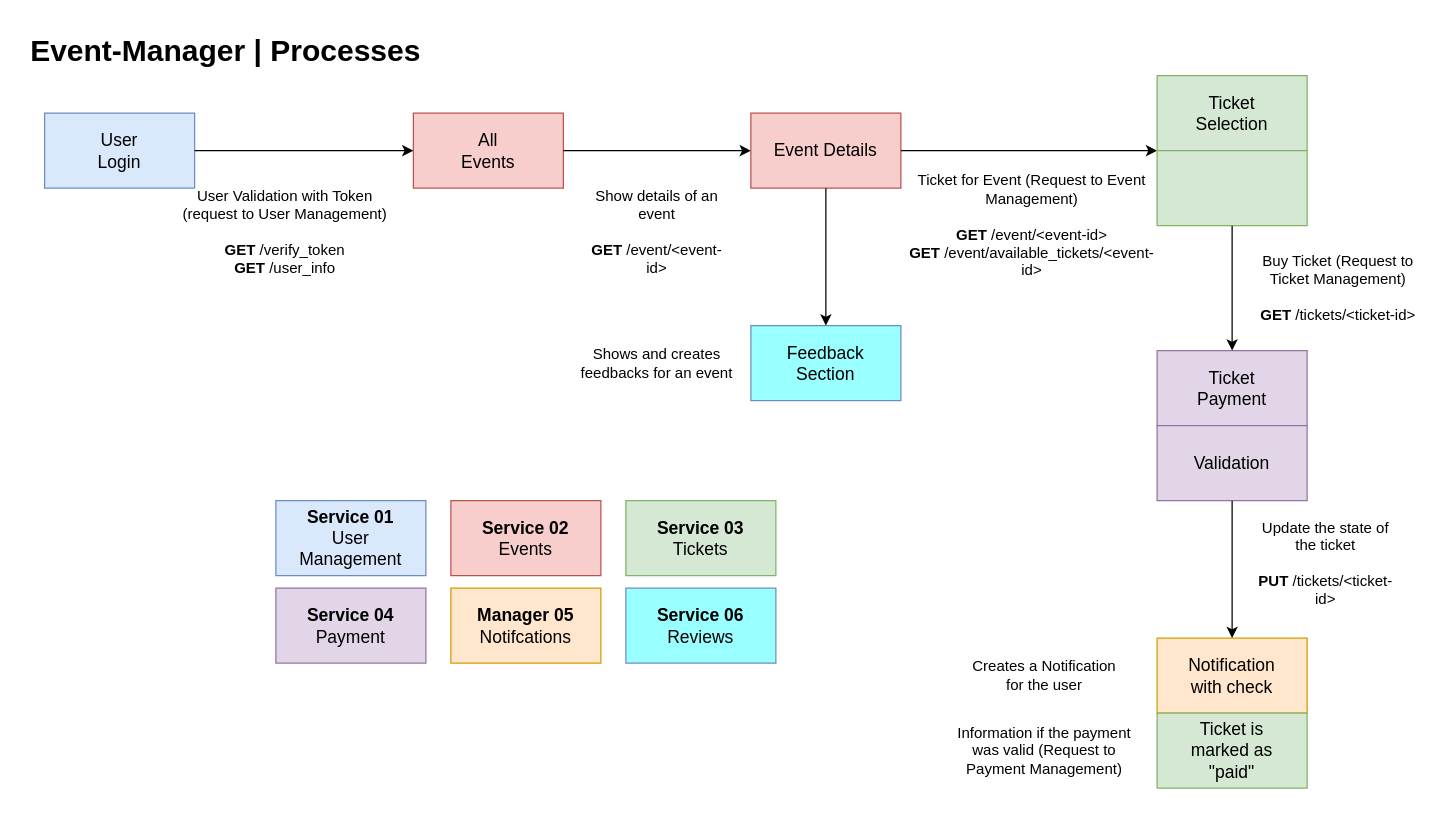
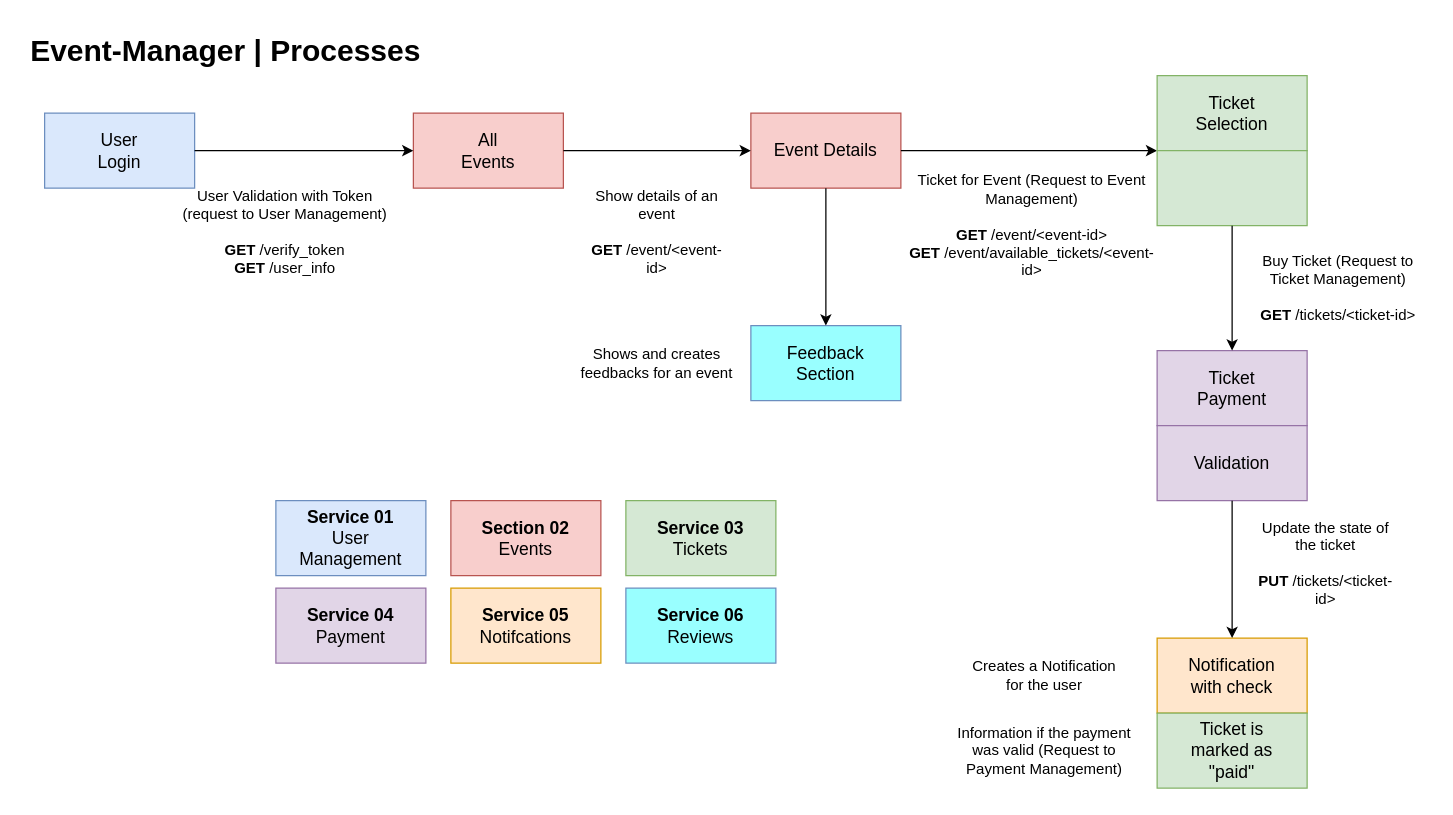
(526, 538) -> (526, 538)
(526, 626) -> (526, 626)
